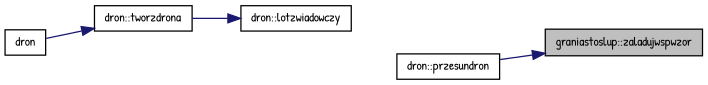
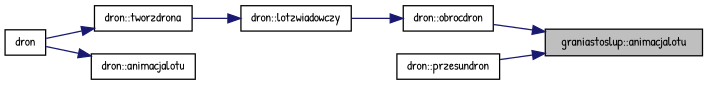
none -> (448, 18)
(624, 42) -> (624, 42)
none -> (143, 67)
